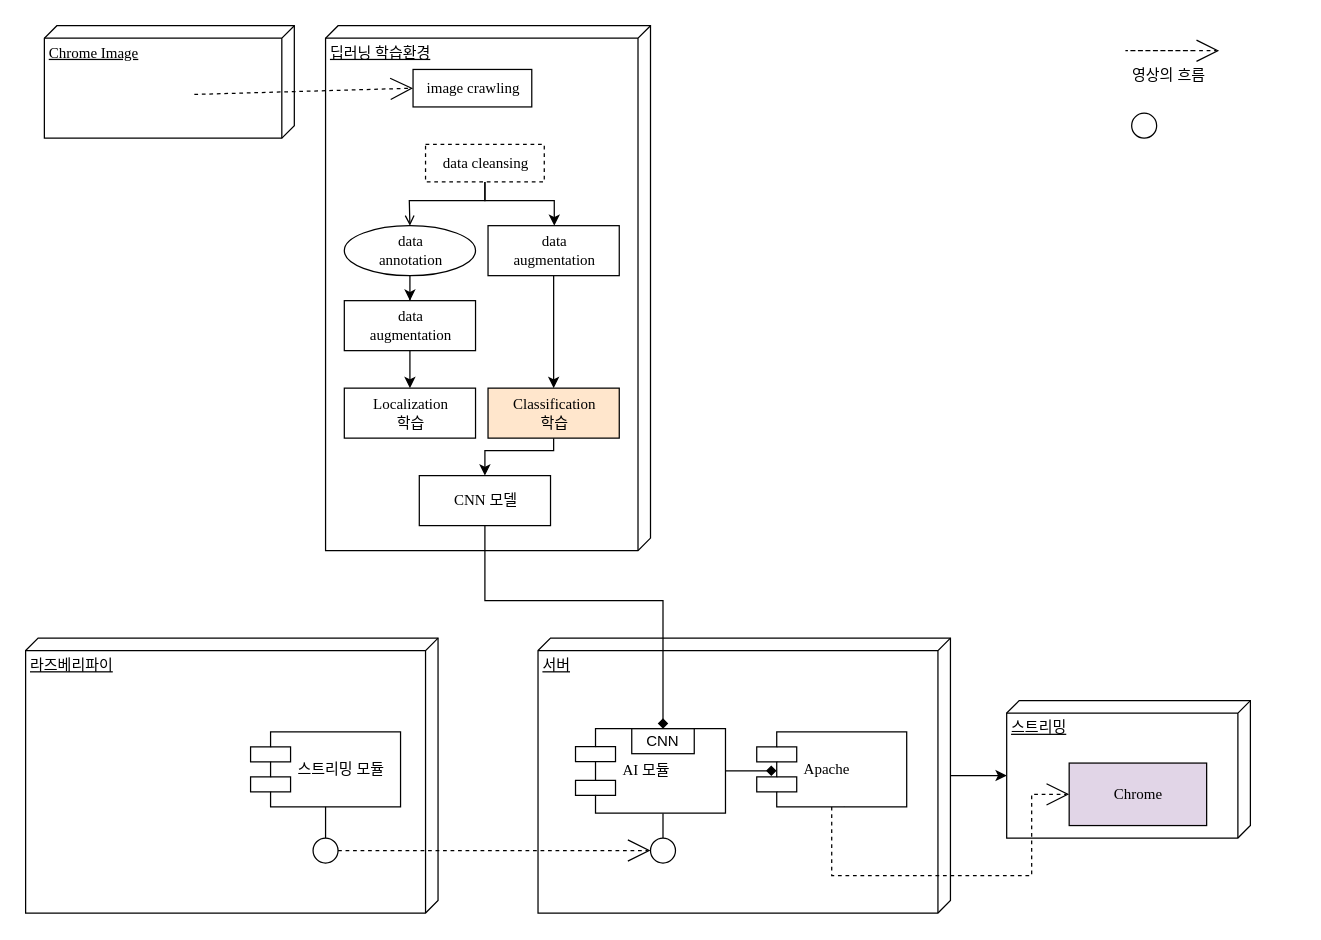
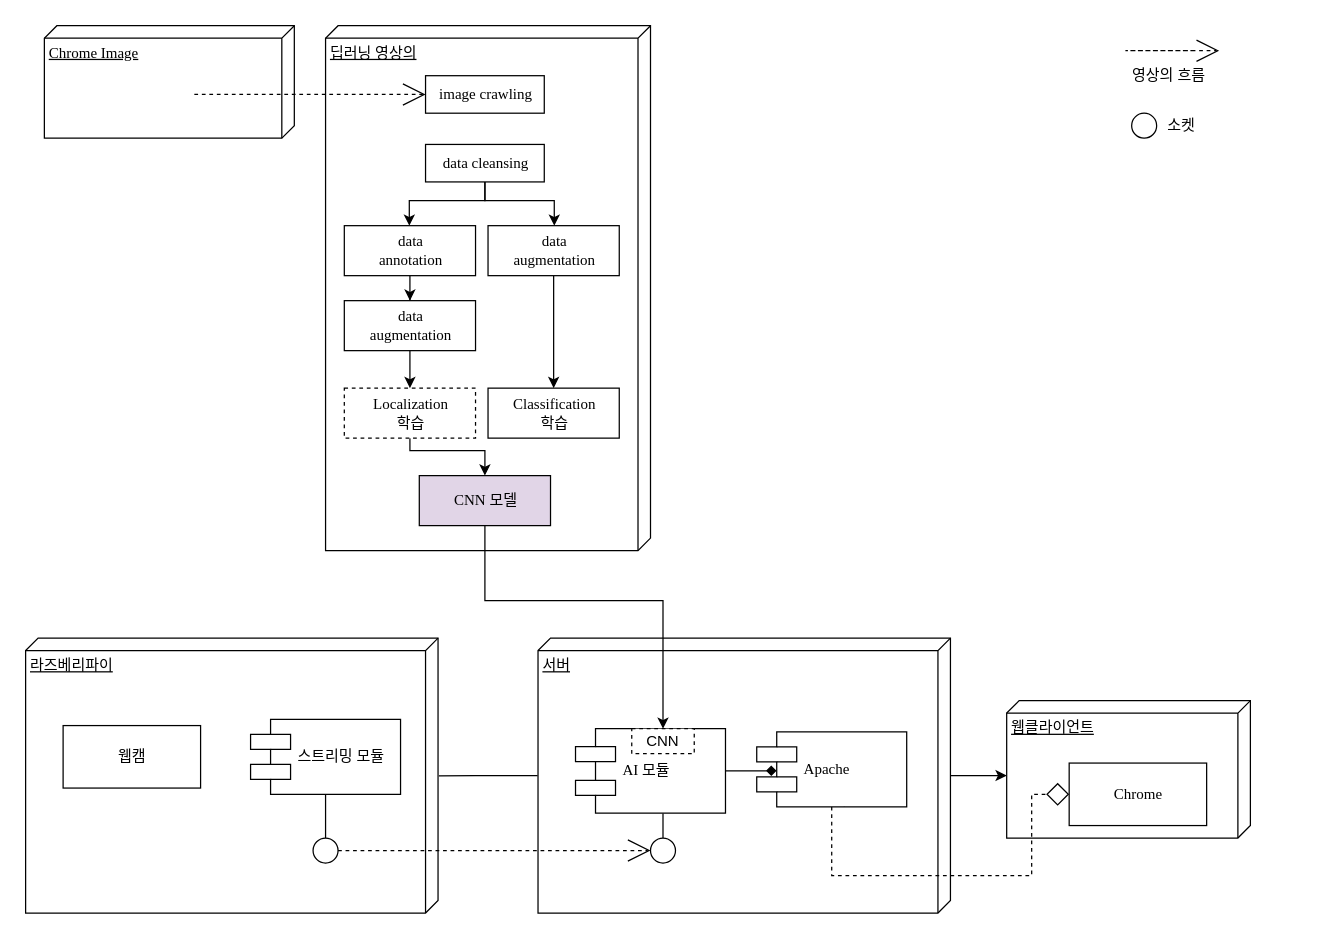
(385, 53) -> (378, 53)
(473, 88) -> (485, 94)
none -> (1182, 126)
(485, 163) -> (485, 163)
(410, 218) -> (409, 216)
(410, 251) -> (410, 251)
(410, 413) -> (410, 413)
(554, 413) -> (554, 413)
none -> (440, 451)
(527, 451) -> none
(485, 501) -> (485, 501)
(663, 718) -> (663, 719)
(1042, 728) -> (1057, 728)
(663, 741) -> (663, 741)
none -> (132, 757)
(326, 769) -> (326, 757)
none -> (488, 776)
(1055, 794) -> (1045, 794)
(1138, 794) -> (1138, 794)
